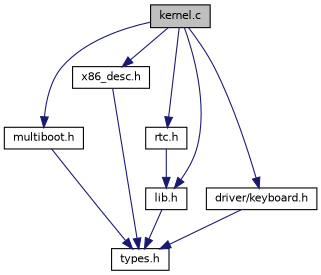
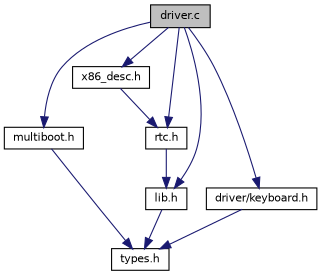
(180, 16) -> (180, 16)
(125, 163) -> (135, 104)
